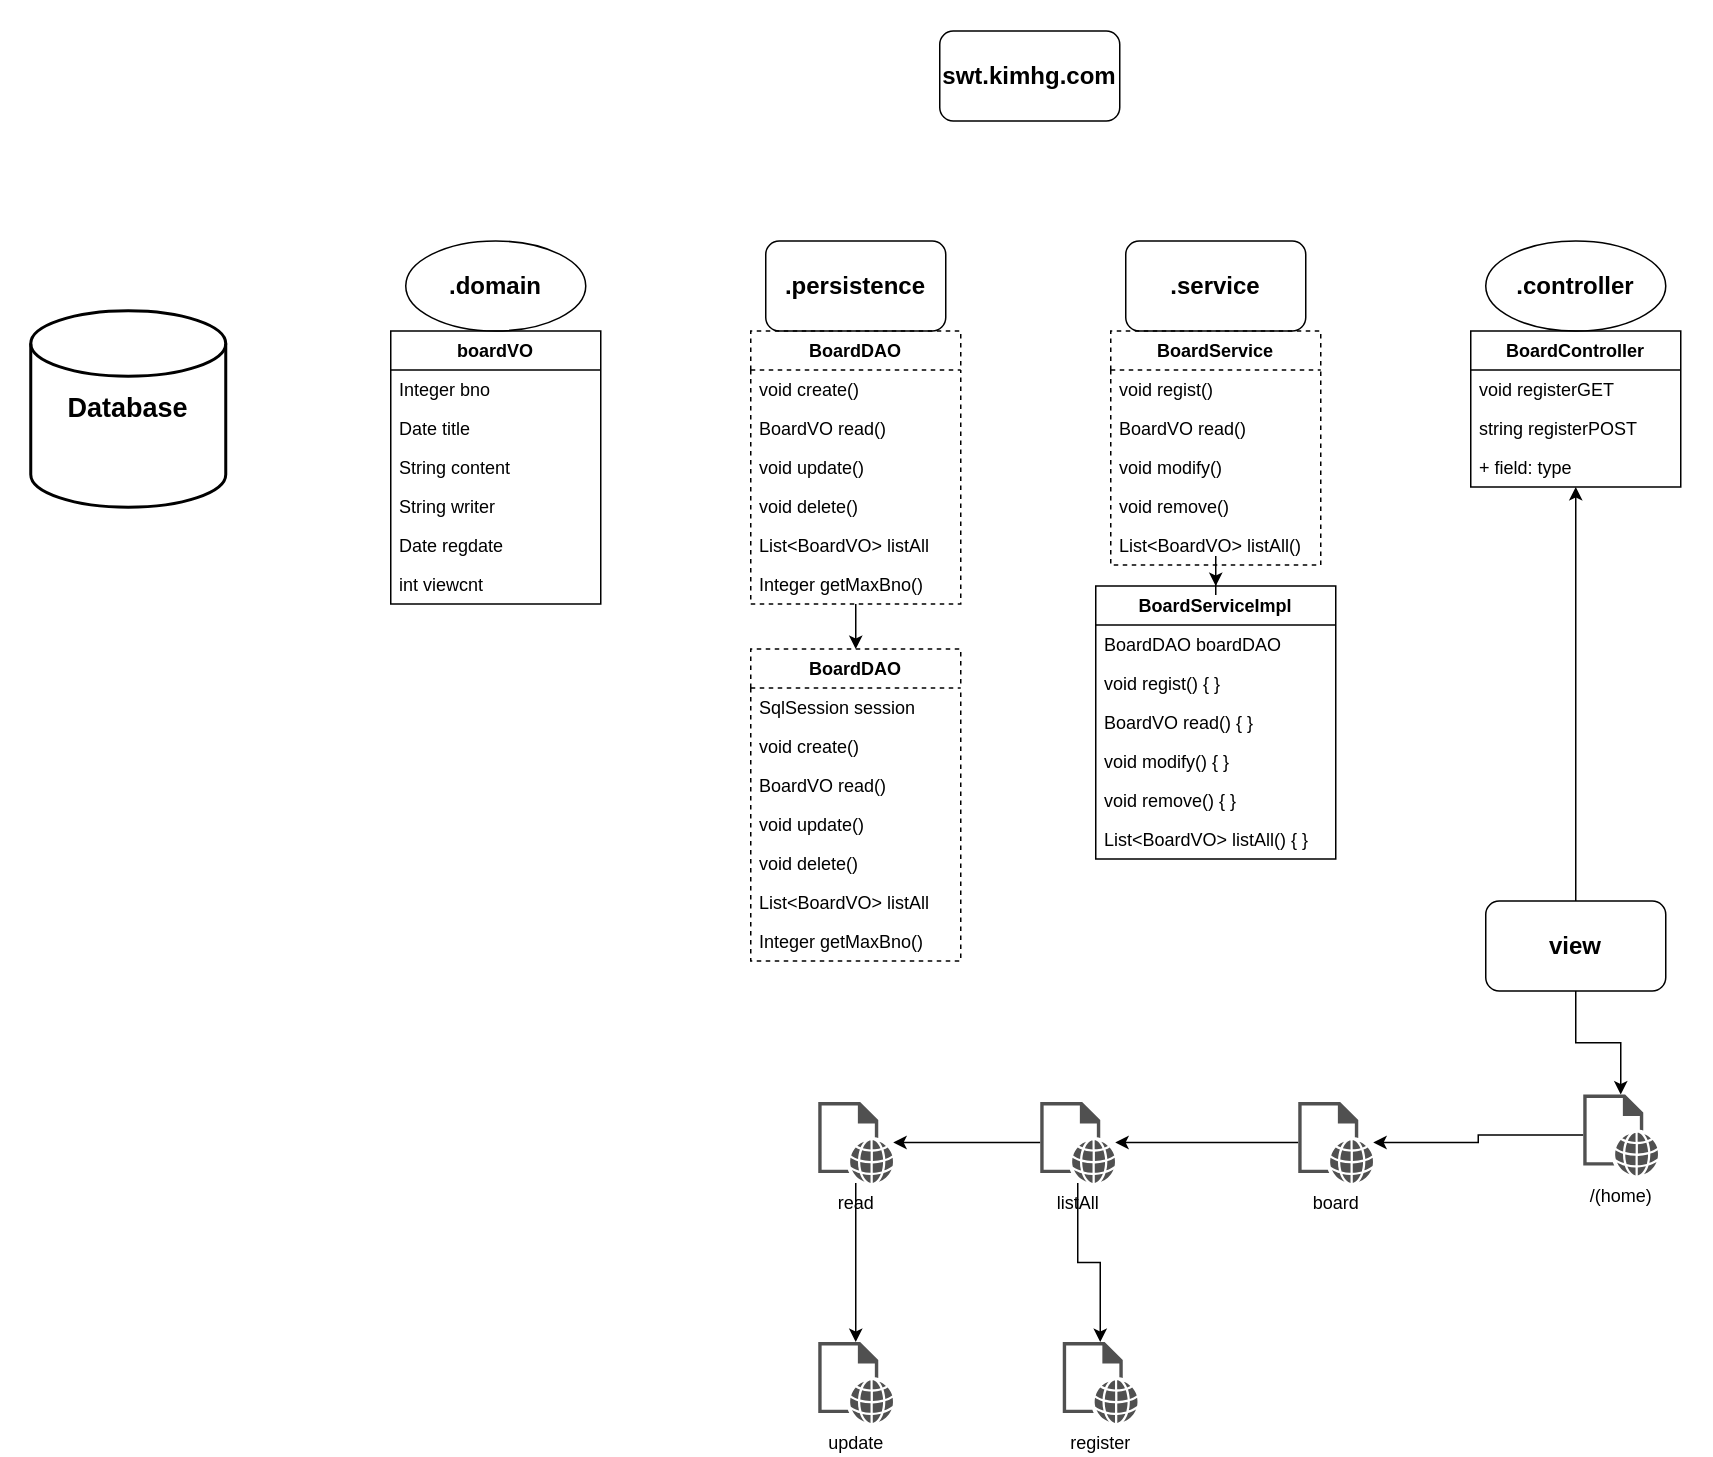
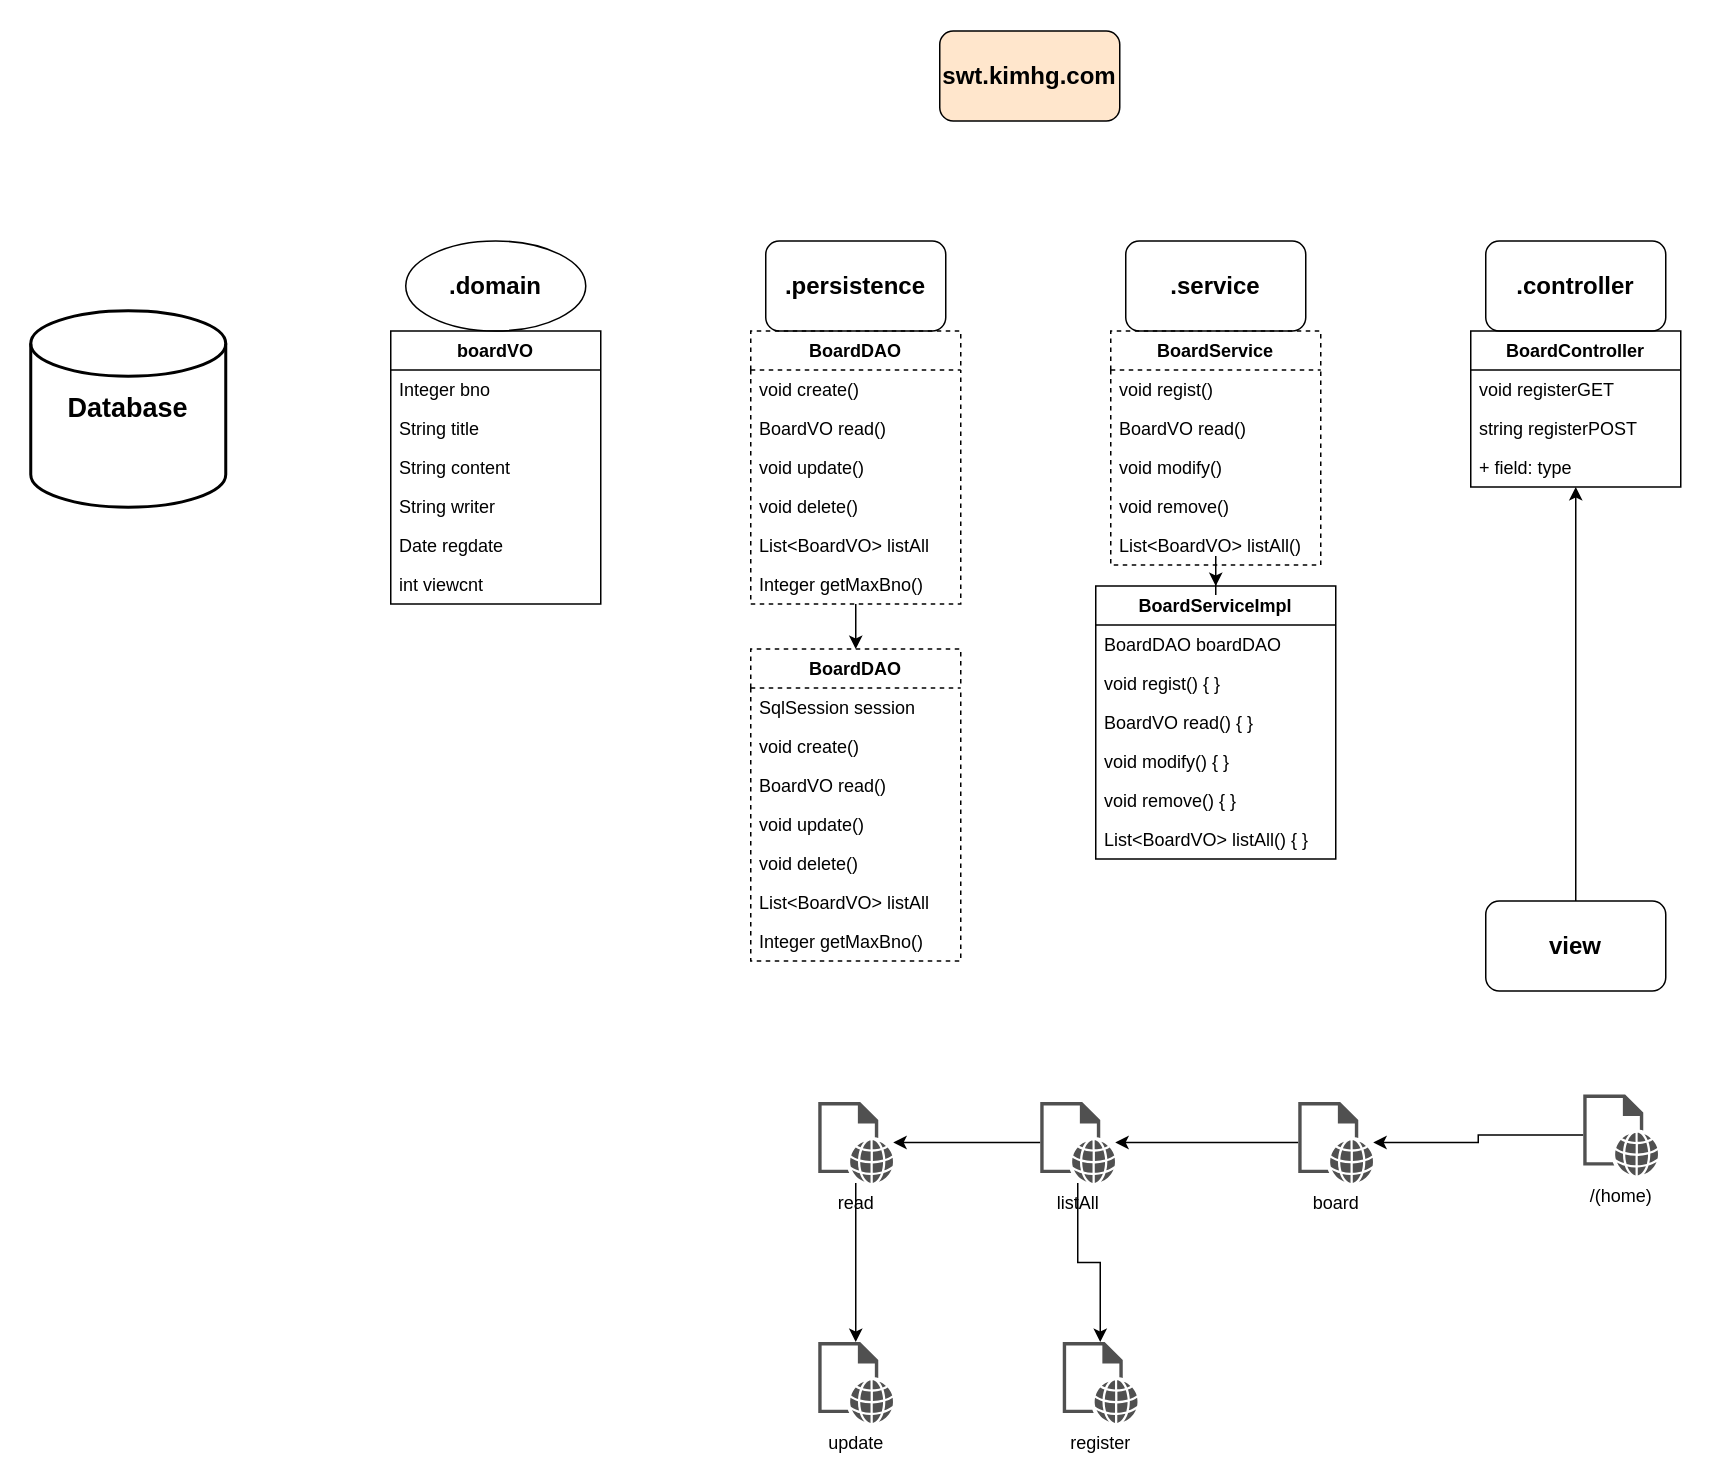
(1030, 76) -> (1030, 76)
(1576, 286) -> (1576, 286)
(442, 429) -> (450, 429)
(1594, 1043) -> none
